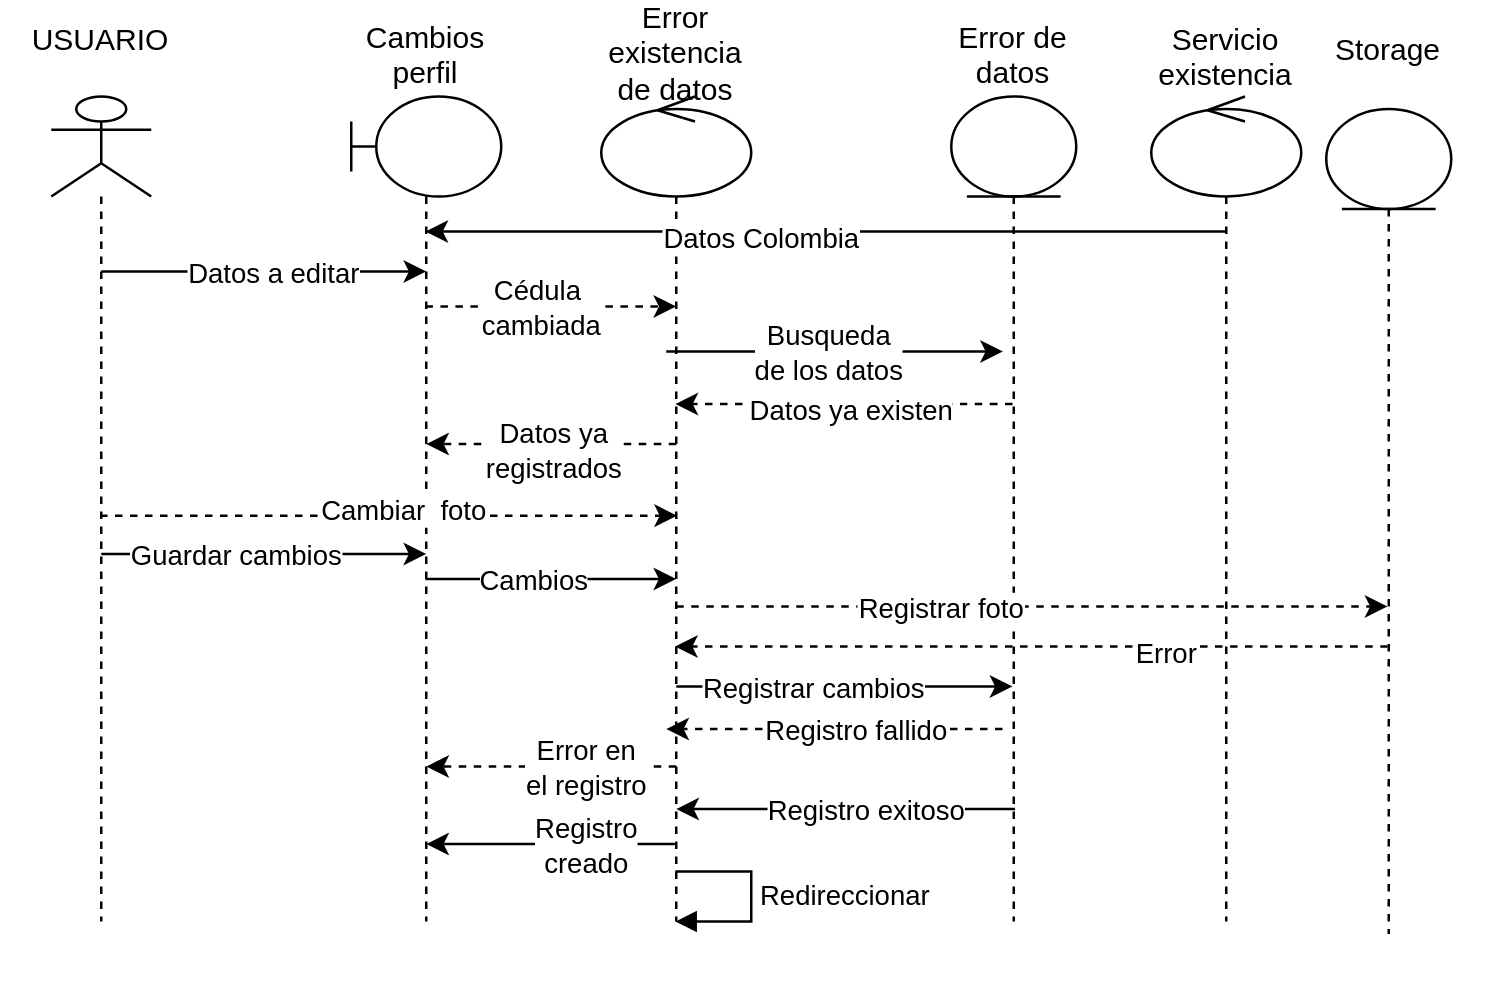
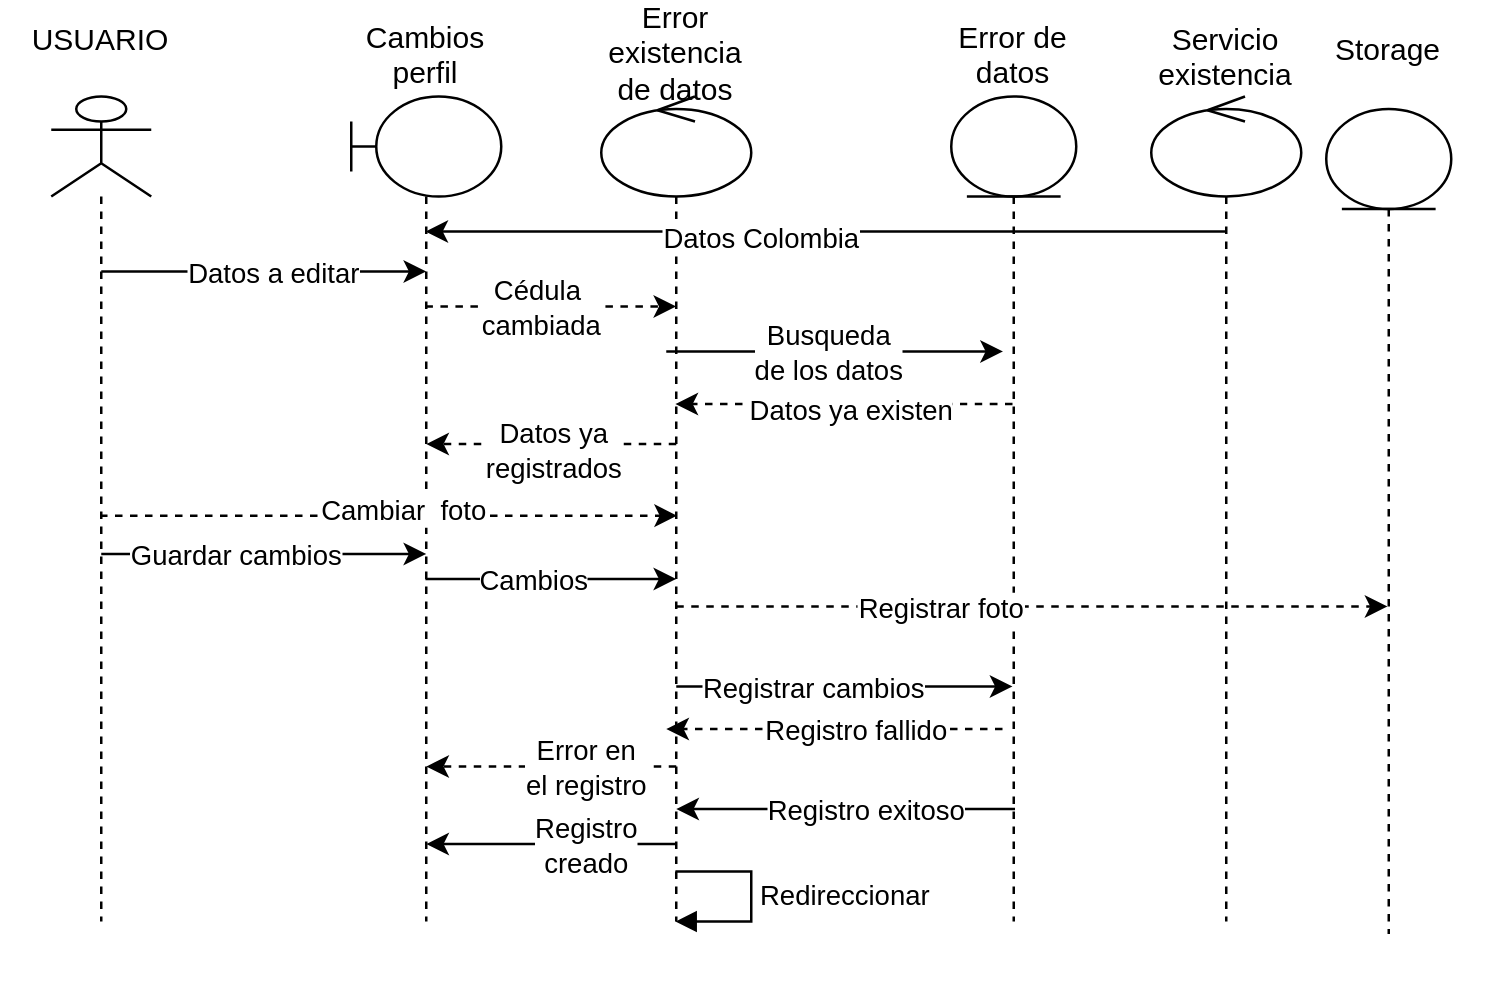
(1037, 646) -> none
